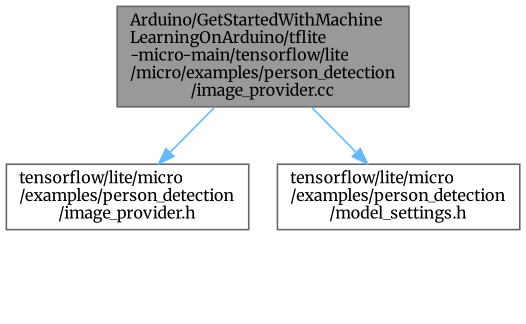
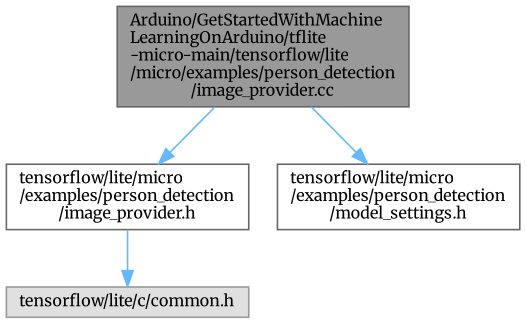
none -> (128, 302)
